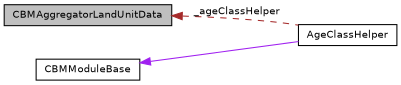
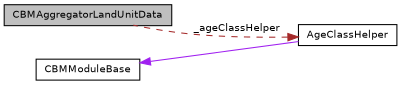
(241, 19) -> (210, 36)
